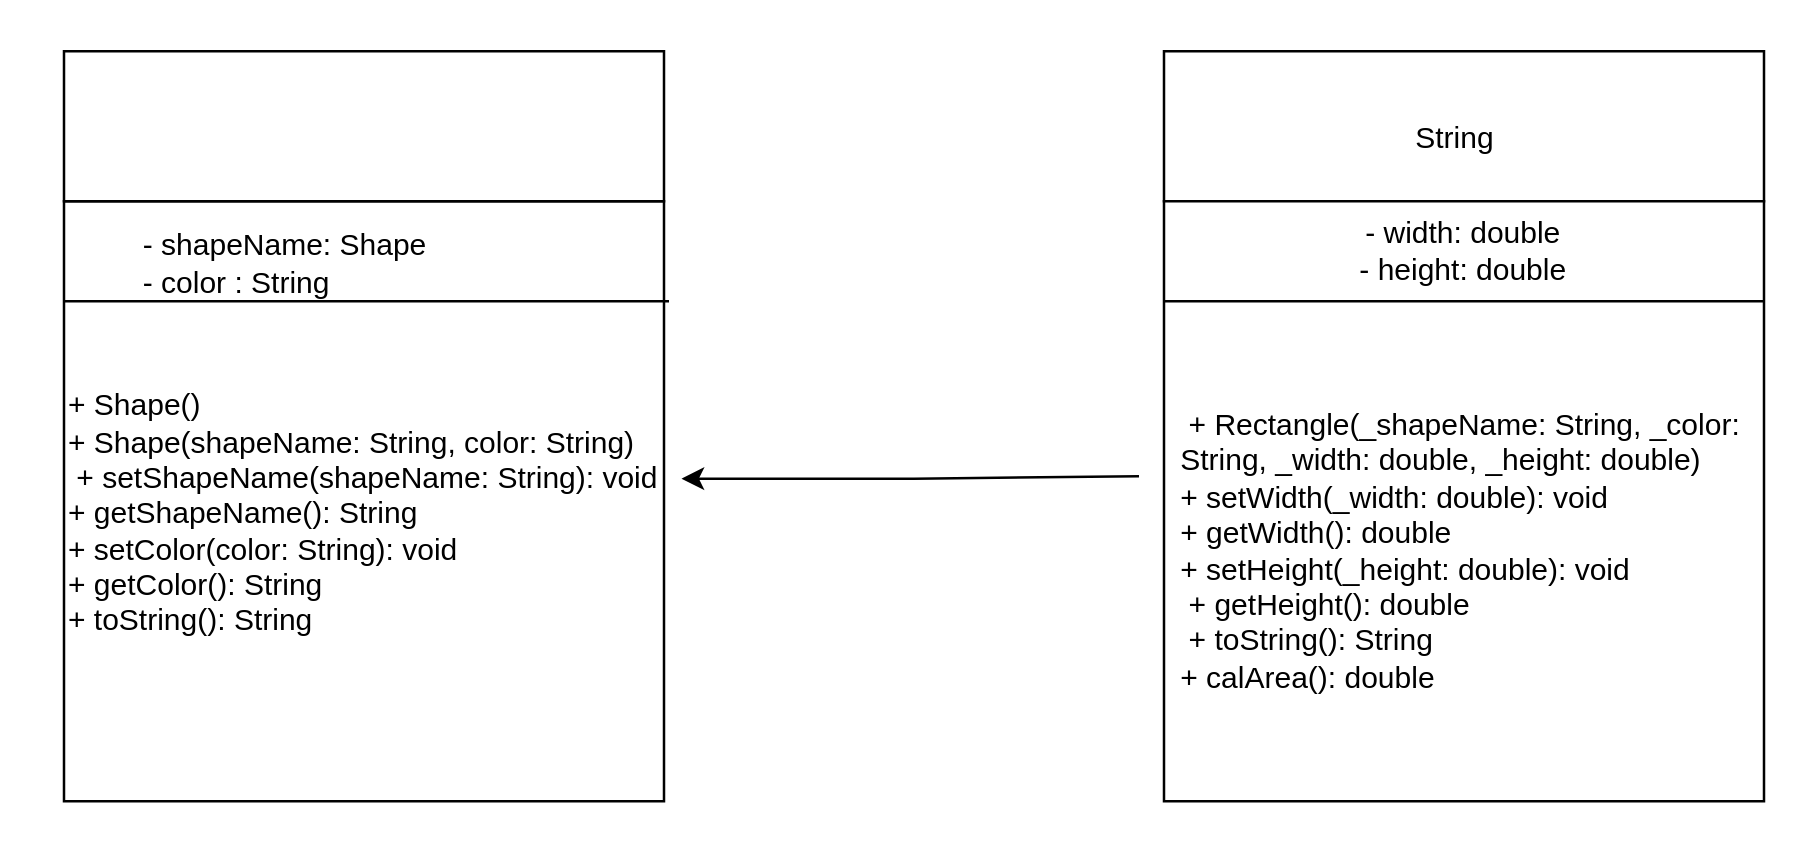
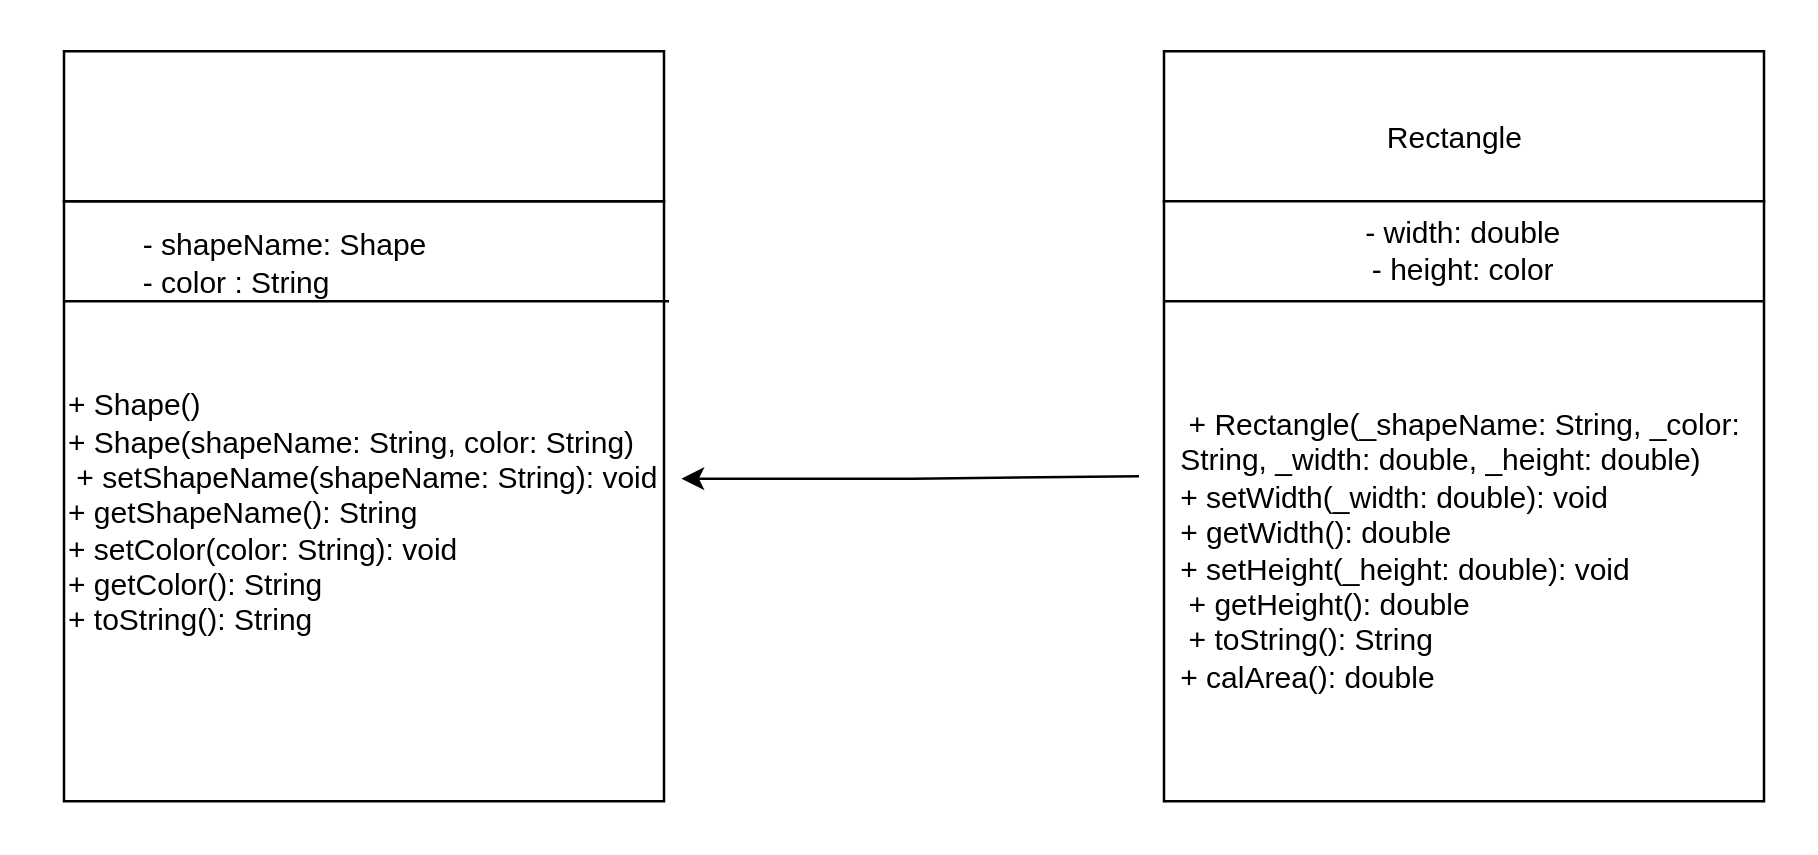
(1451, 139) -> (1451, 139)
(1464, 251) -> (1464, 251)
